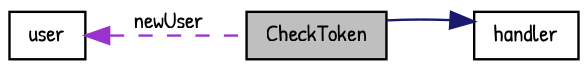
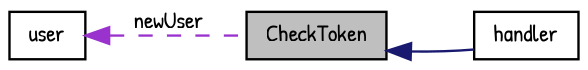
(419, 20) -> (443, 51)
